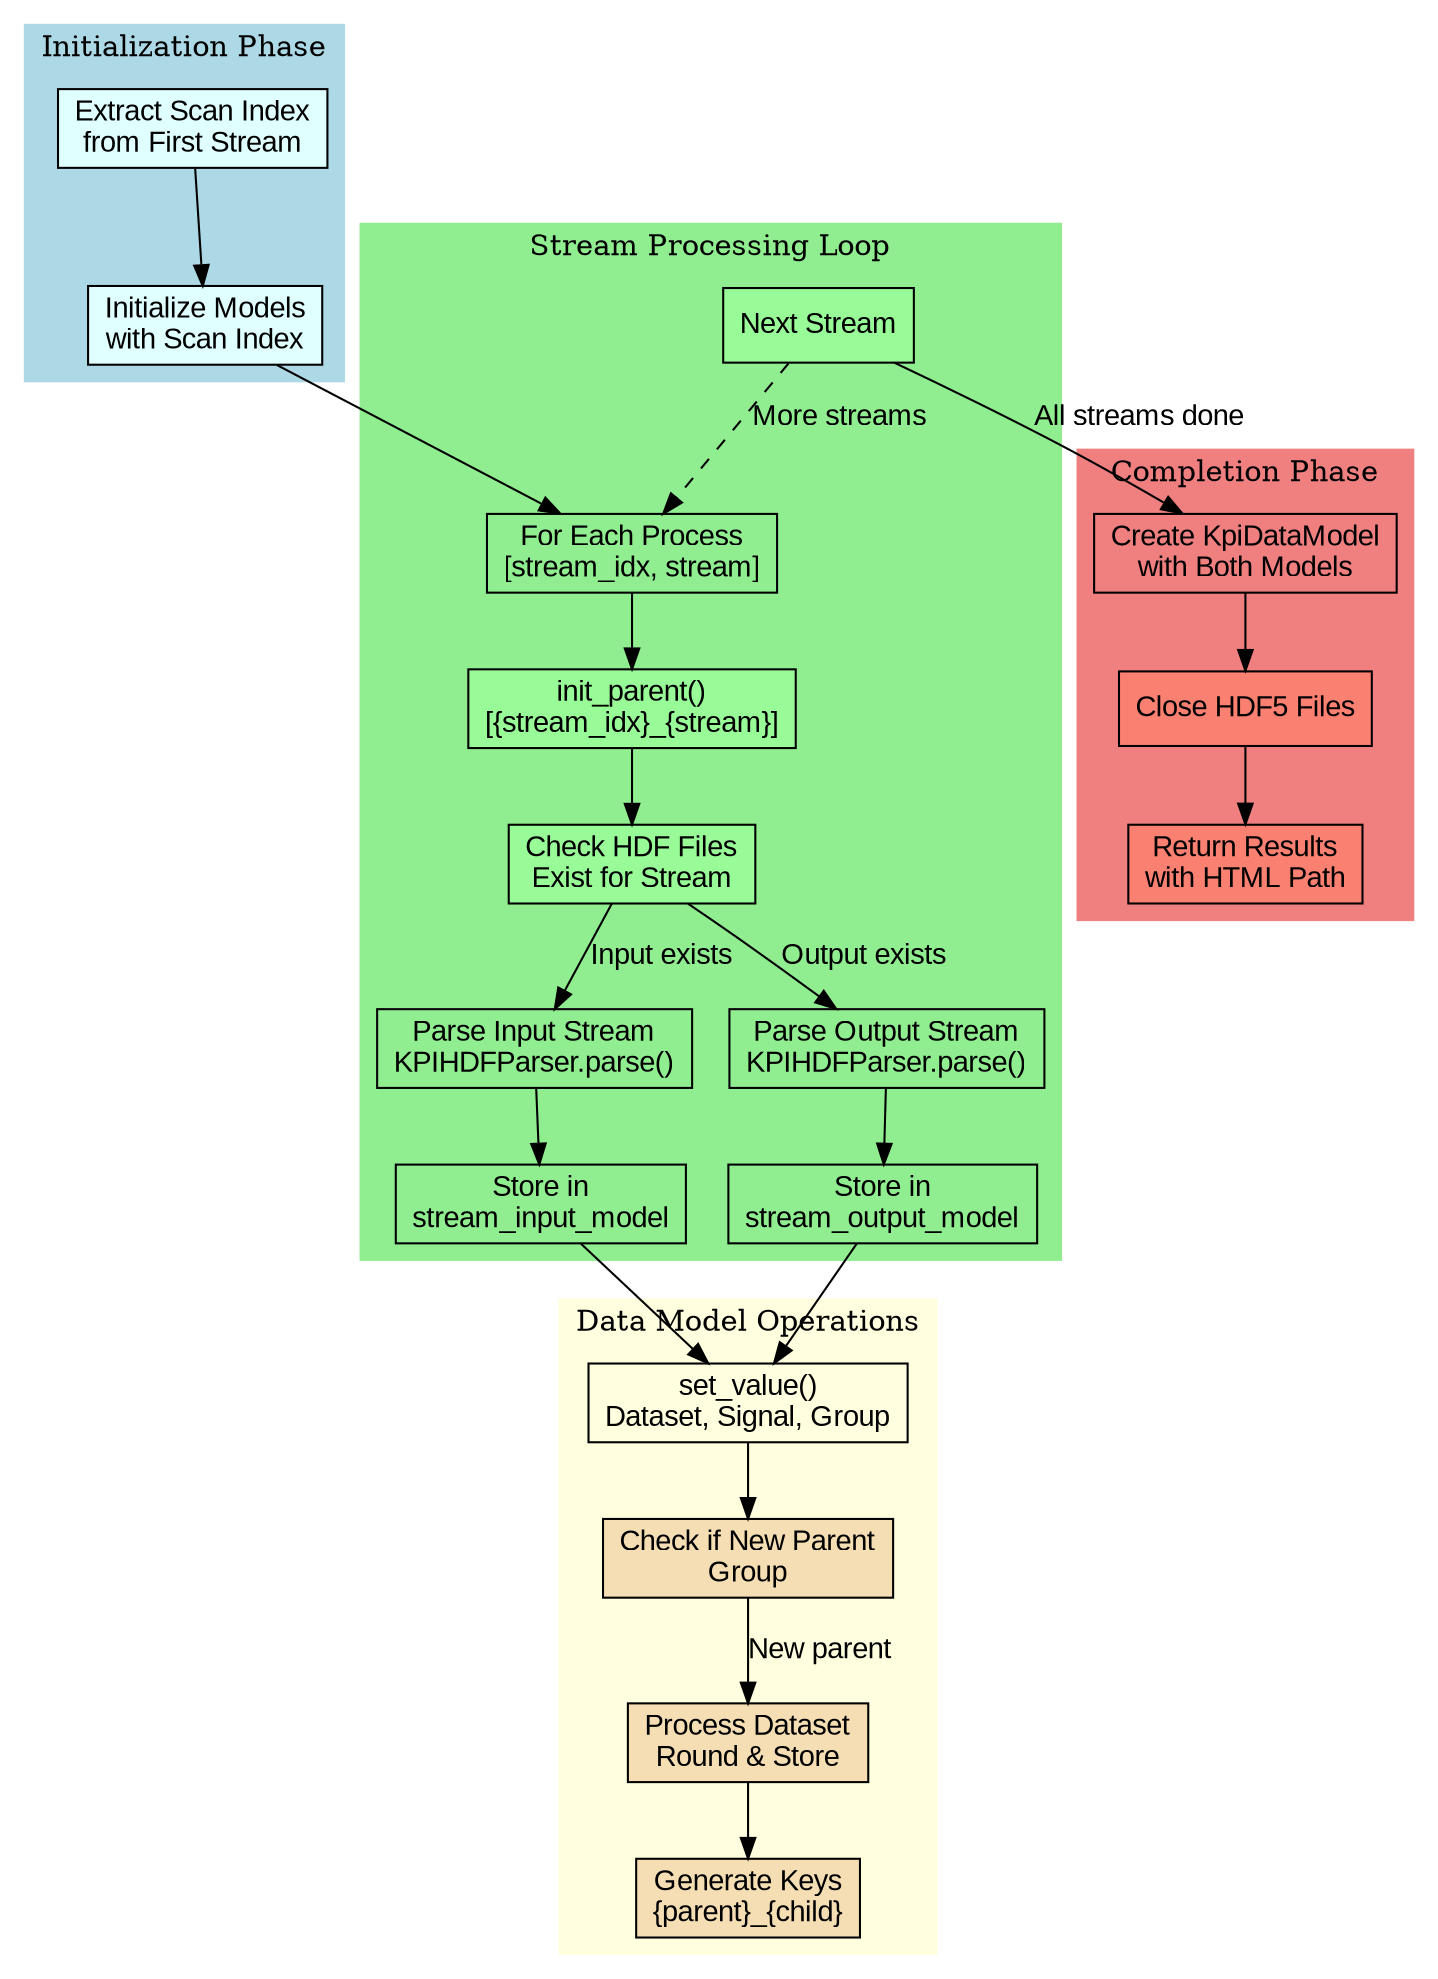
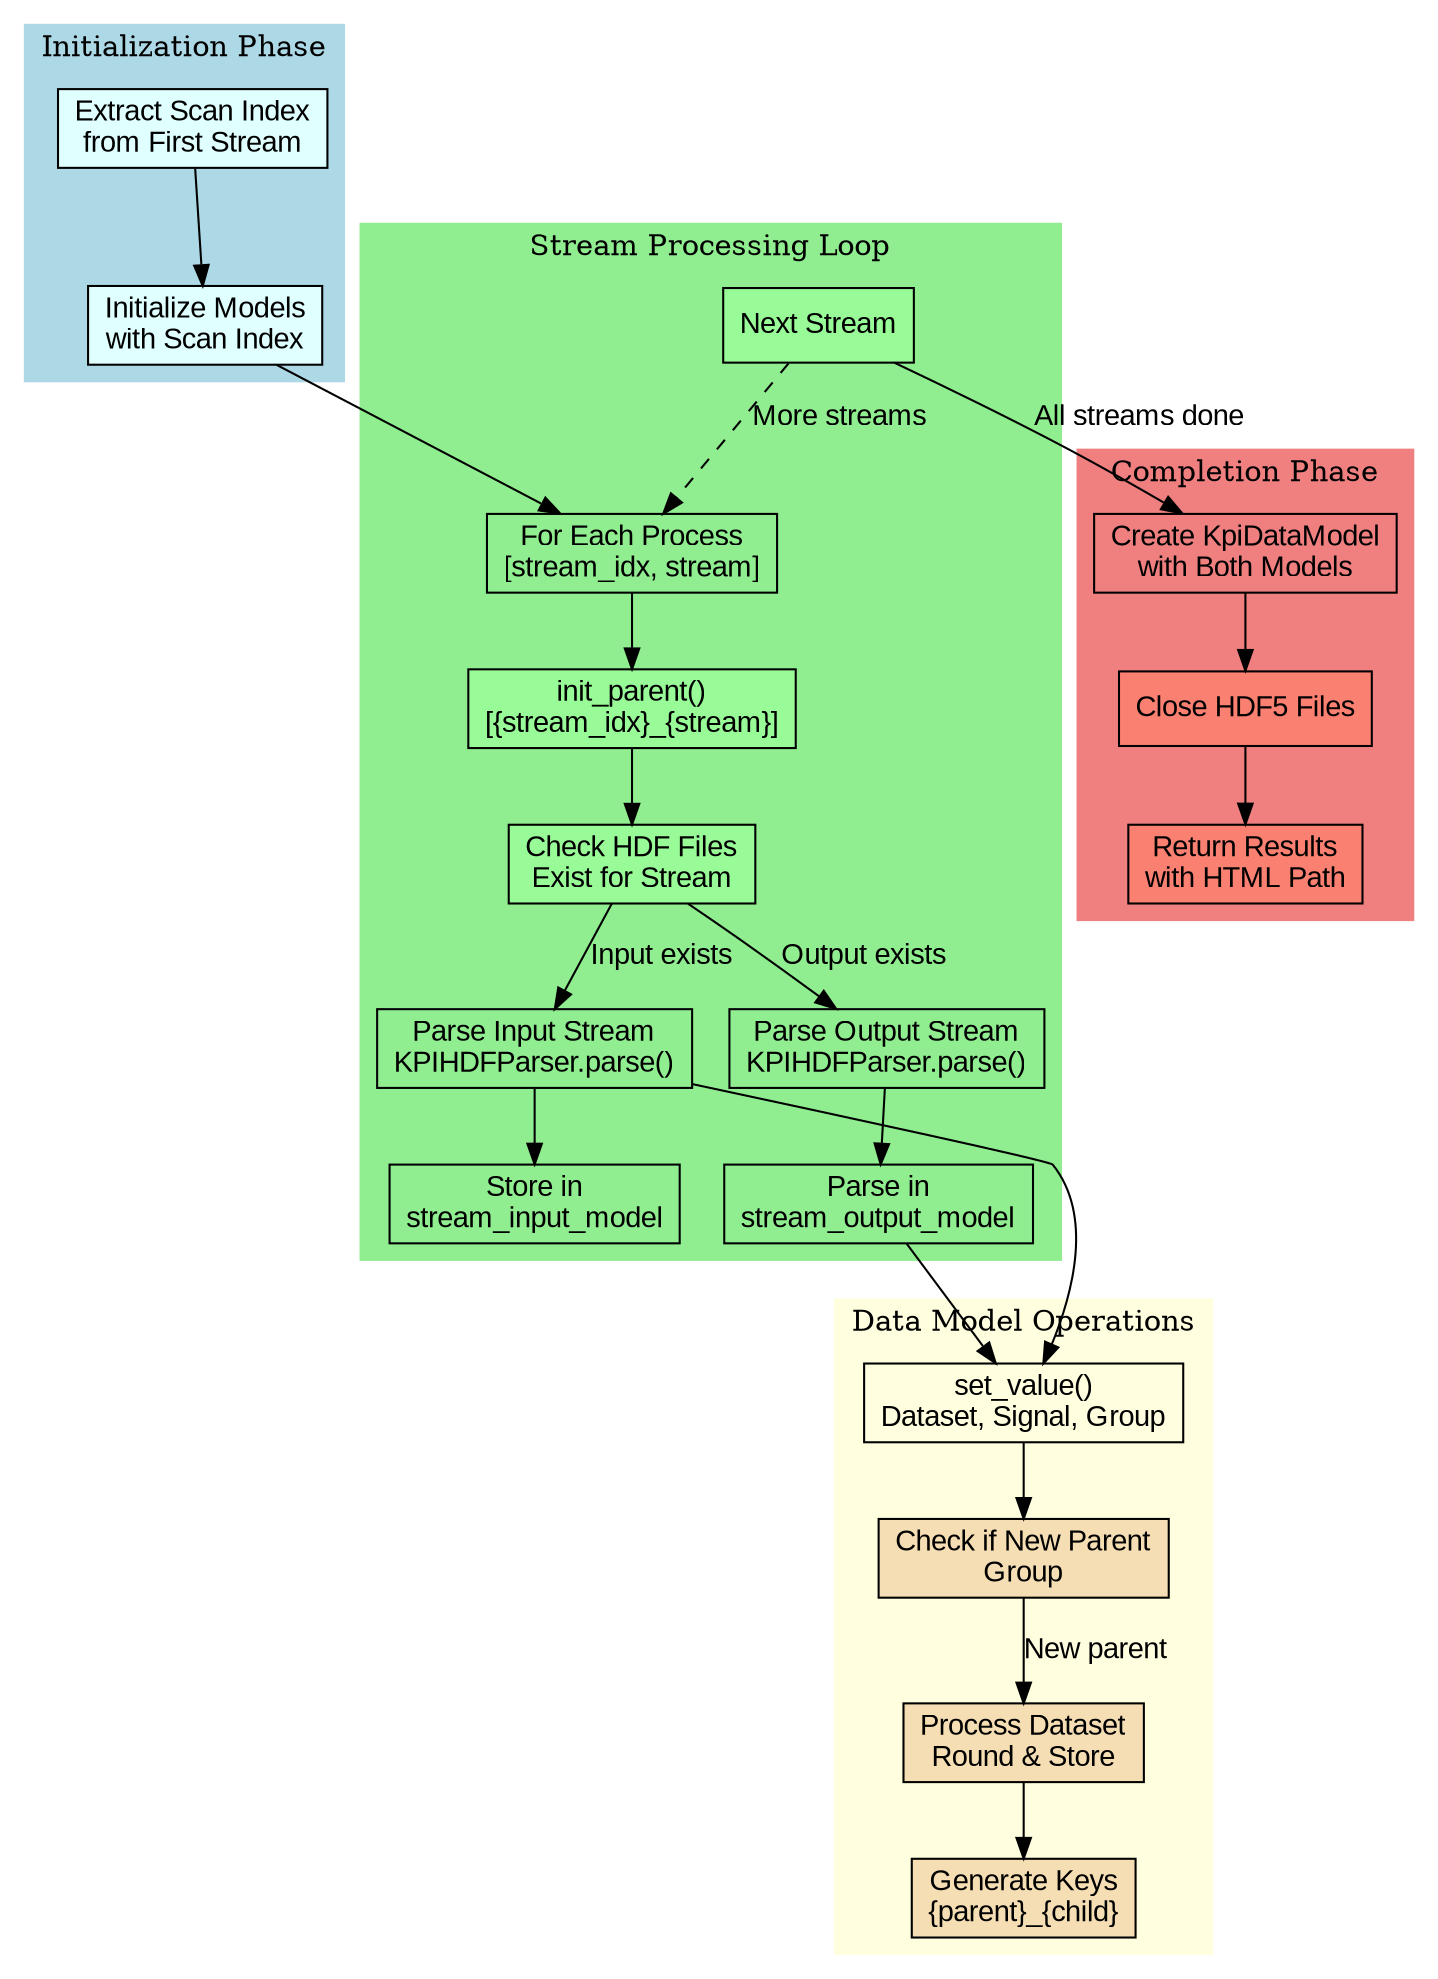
(883, 1204) -> (879, 1204)
(626, 1286) -> (965, 1143)
